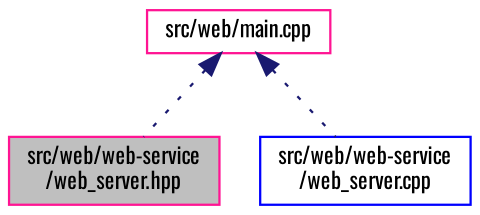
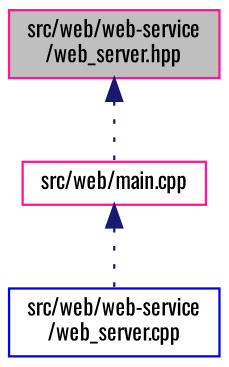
(175, 103) -> (114, 131)
